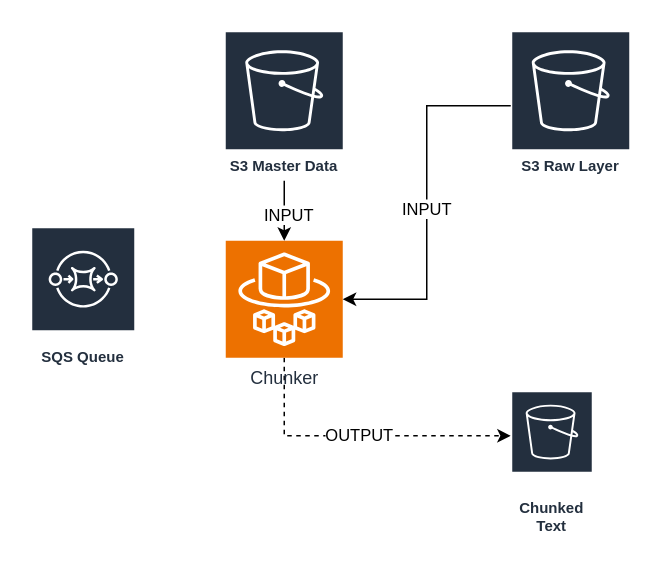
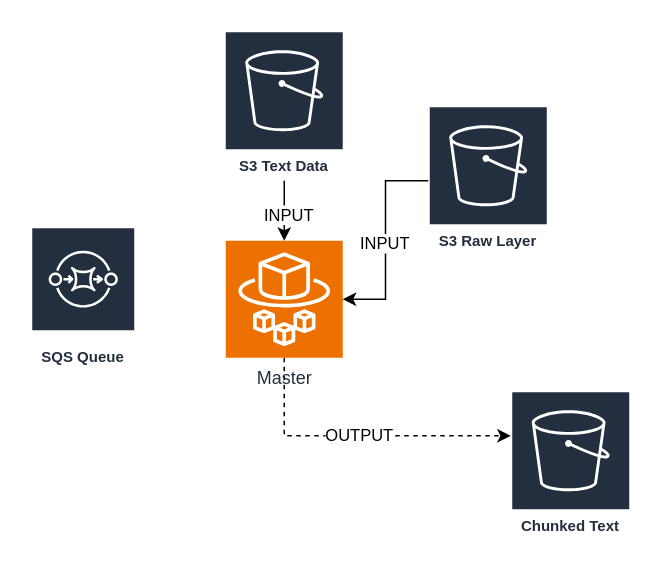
(571, 106) -> (488, 181)
(284, 166) -> (284, 166)
(285, 379) -> (285, 379)
(552, 466) -> (571, 466)
